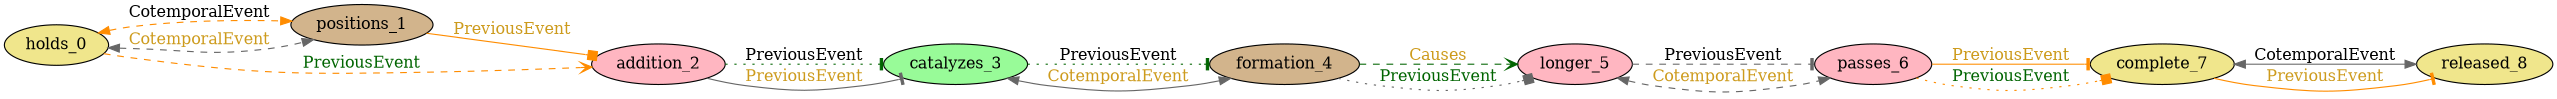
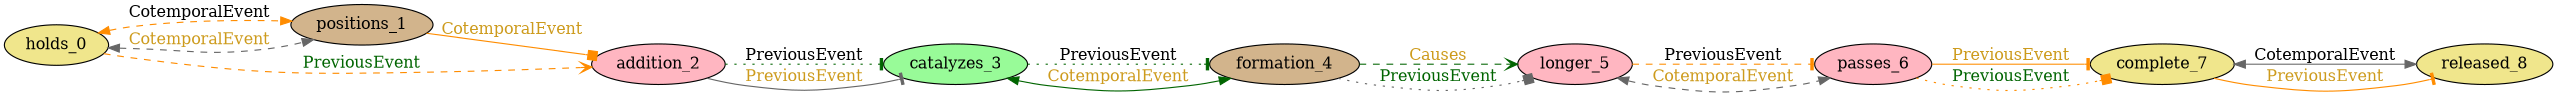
(512, 30) -> (512, 30)
(1720, 64) -> (1720, 64)
(1119, 91) -> (1119, 91)
